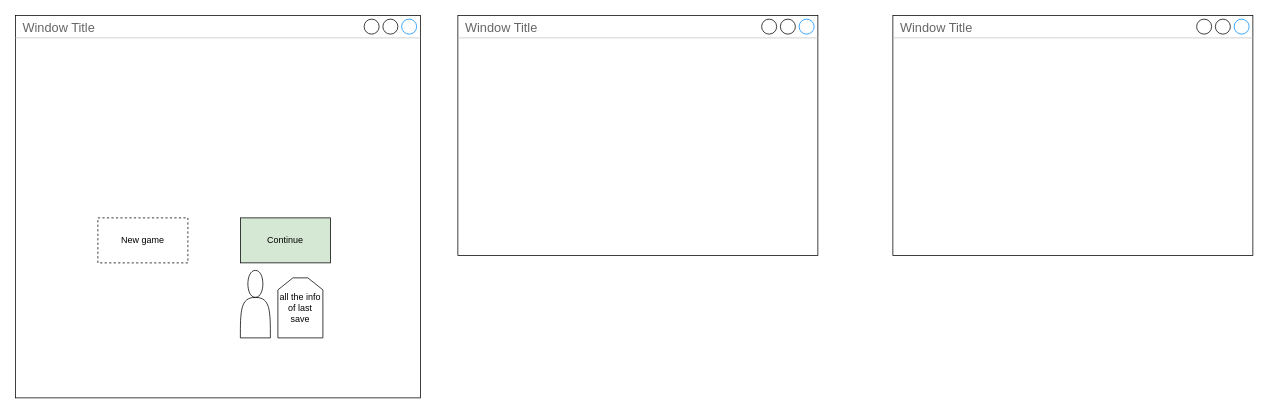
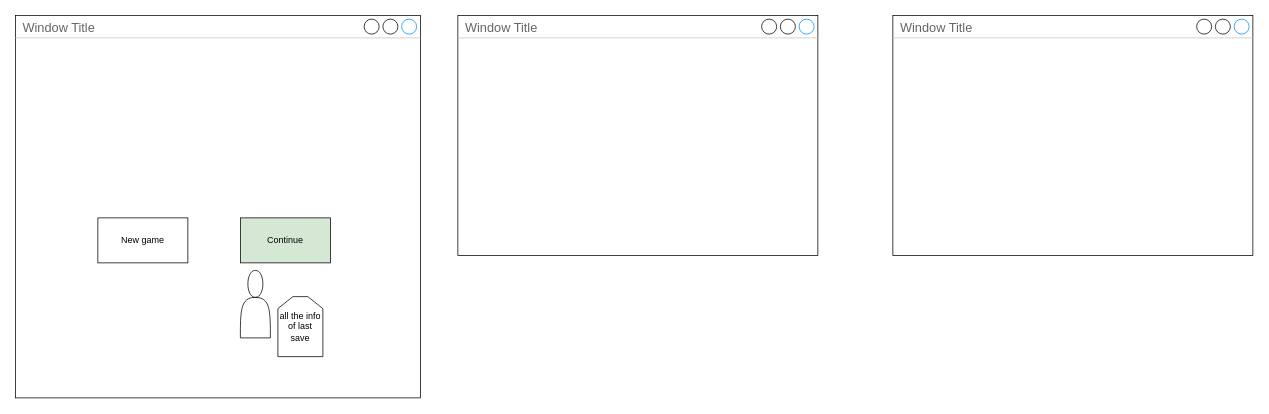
(143, 240) -> (143, 240)
(300, 308) -> (300, 327)
